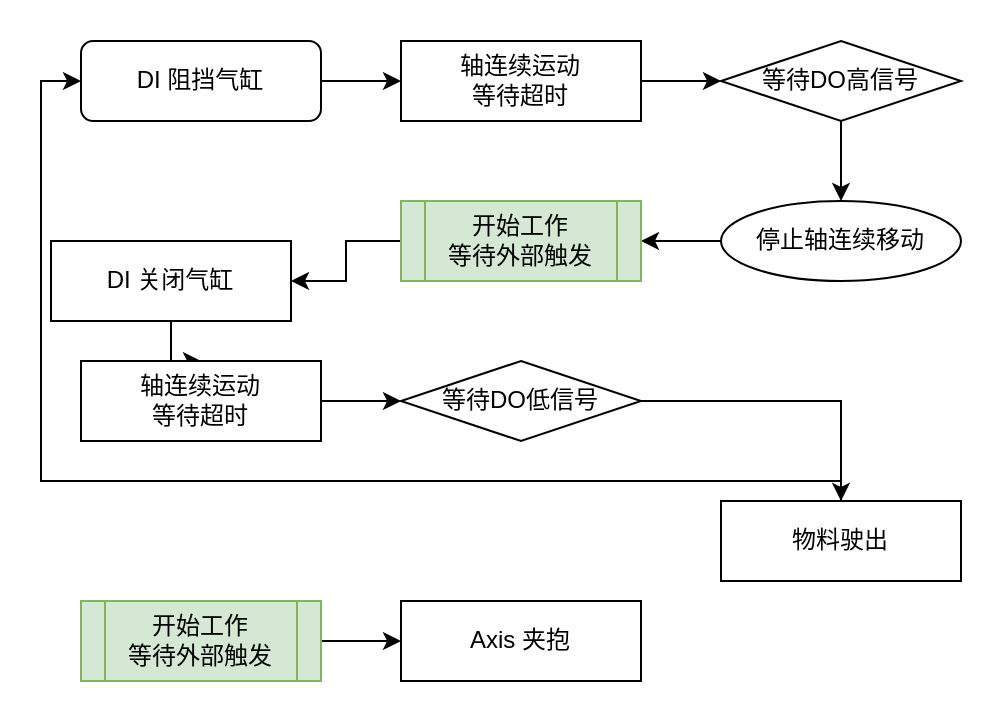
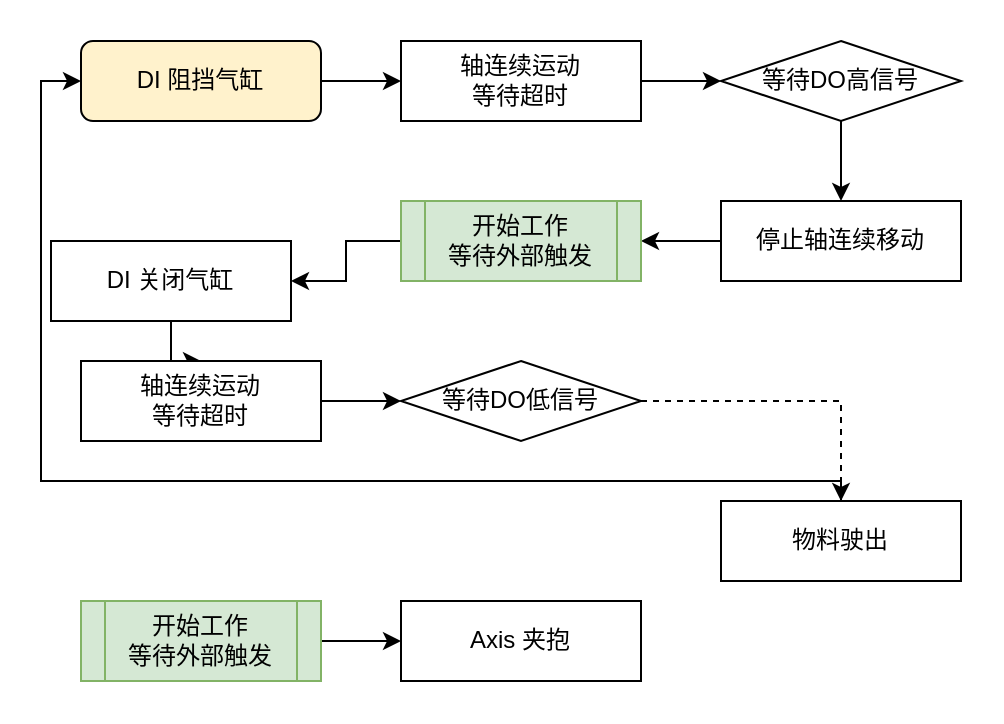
(201, 81) -> (201, 81)
(841, 241) -> (841, 241)
(781, 401) -> (781, 401)
